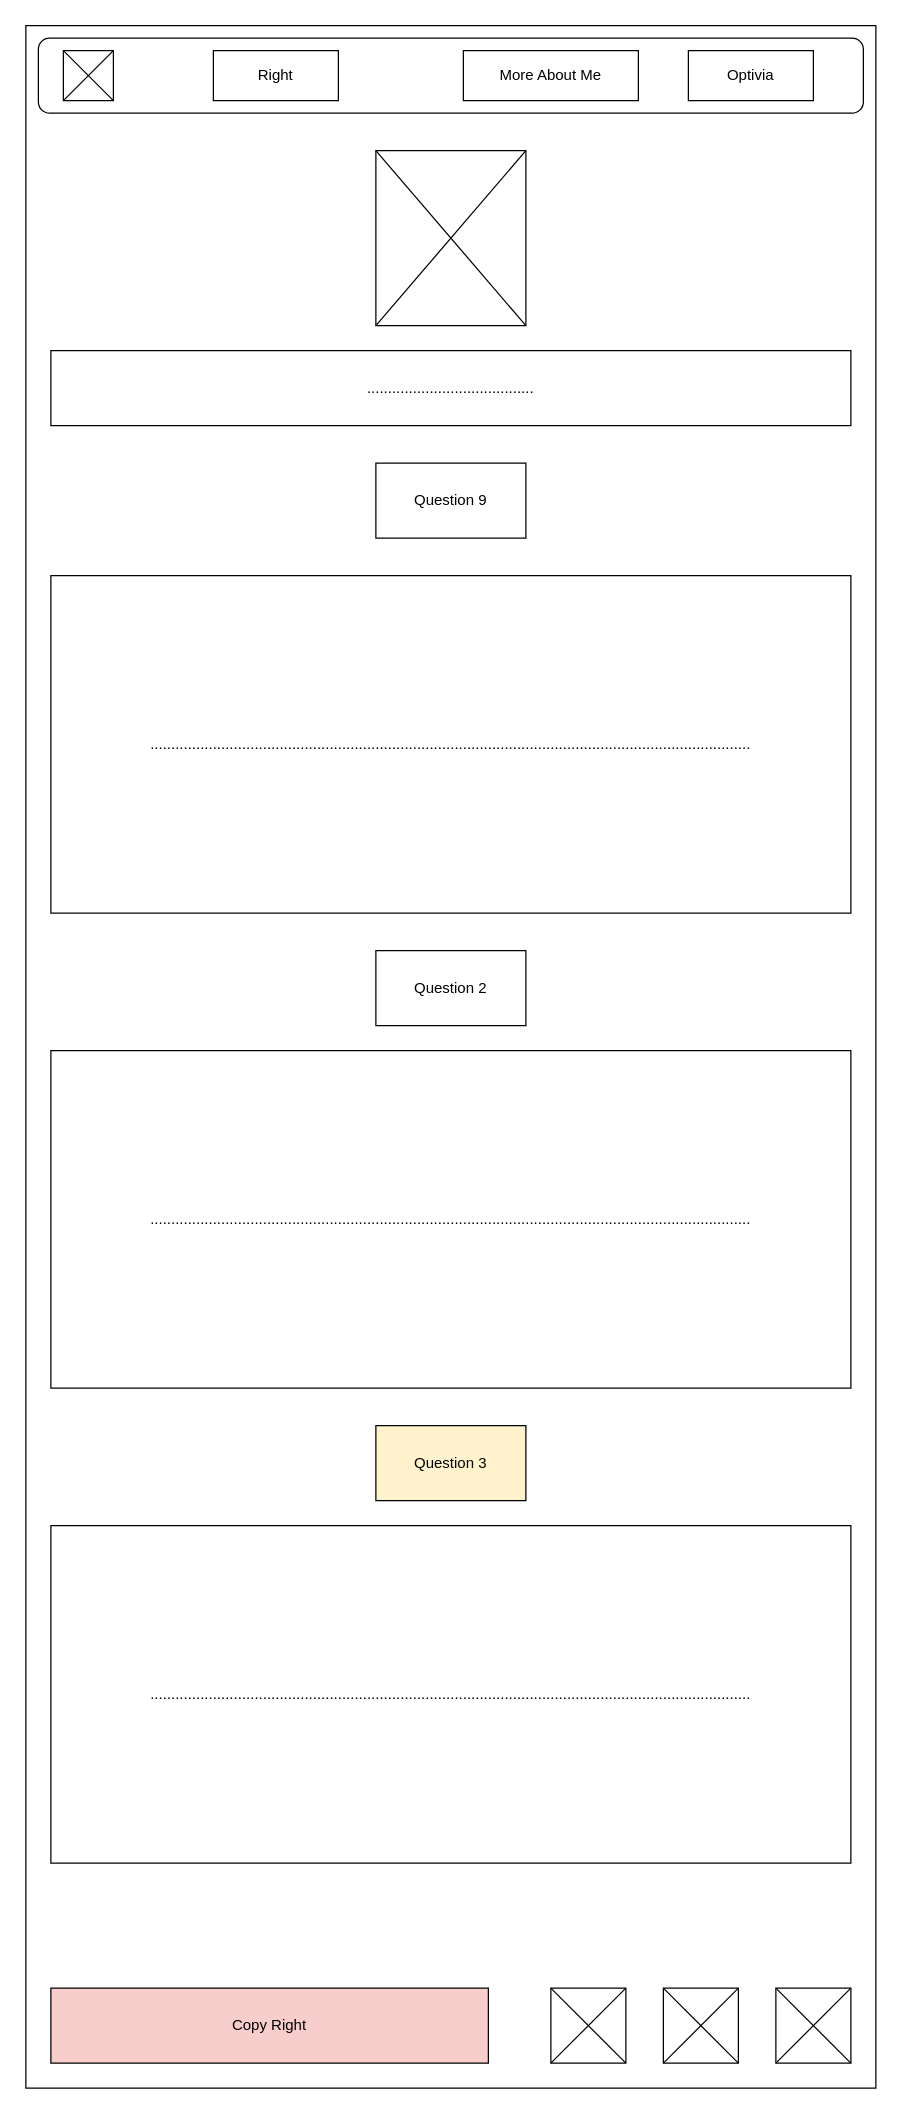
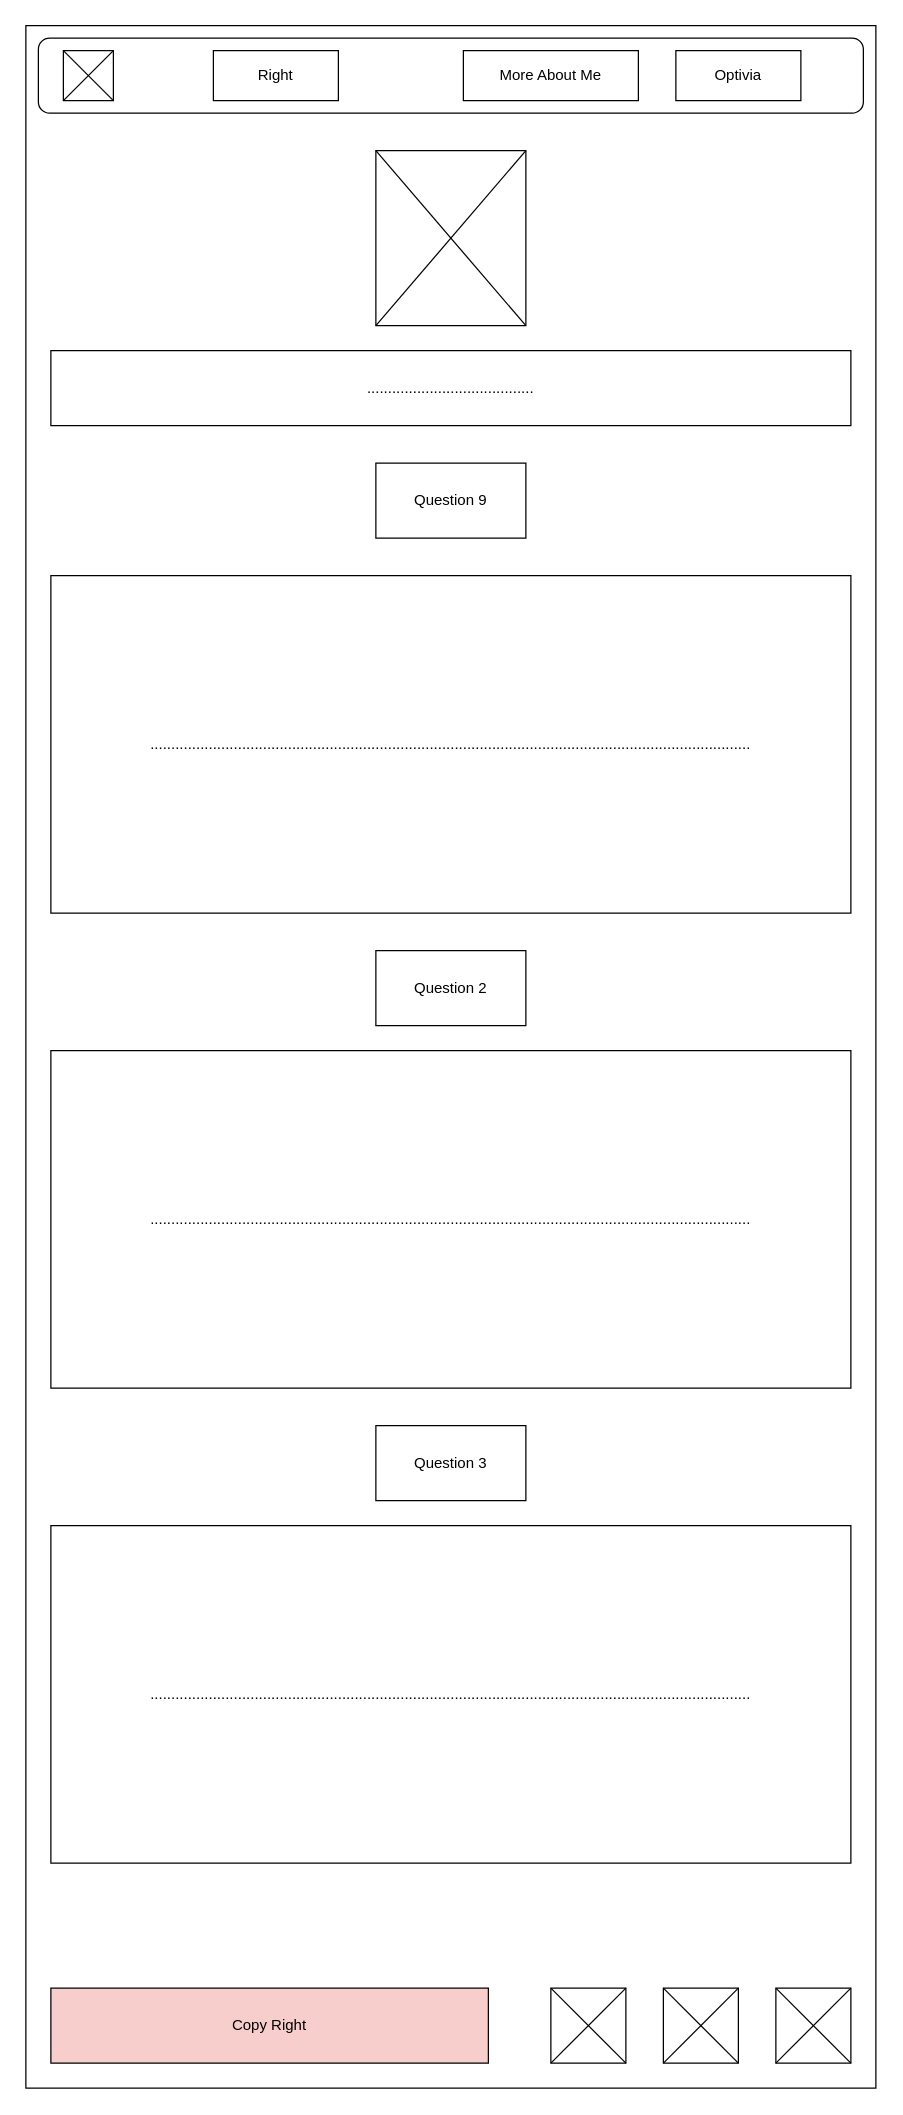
(751, 76) -> (738, 76)
(451, 1463) -> (451, 1463)
